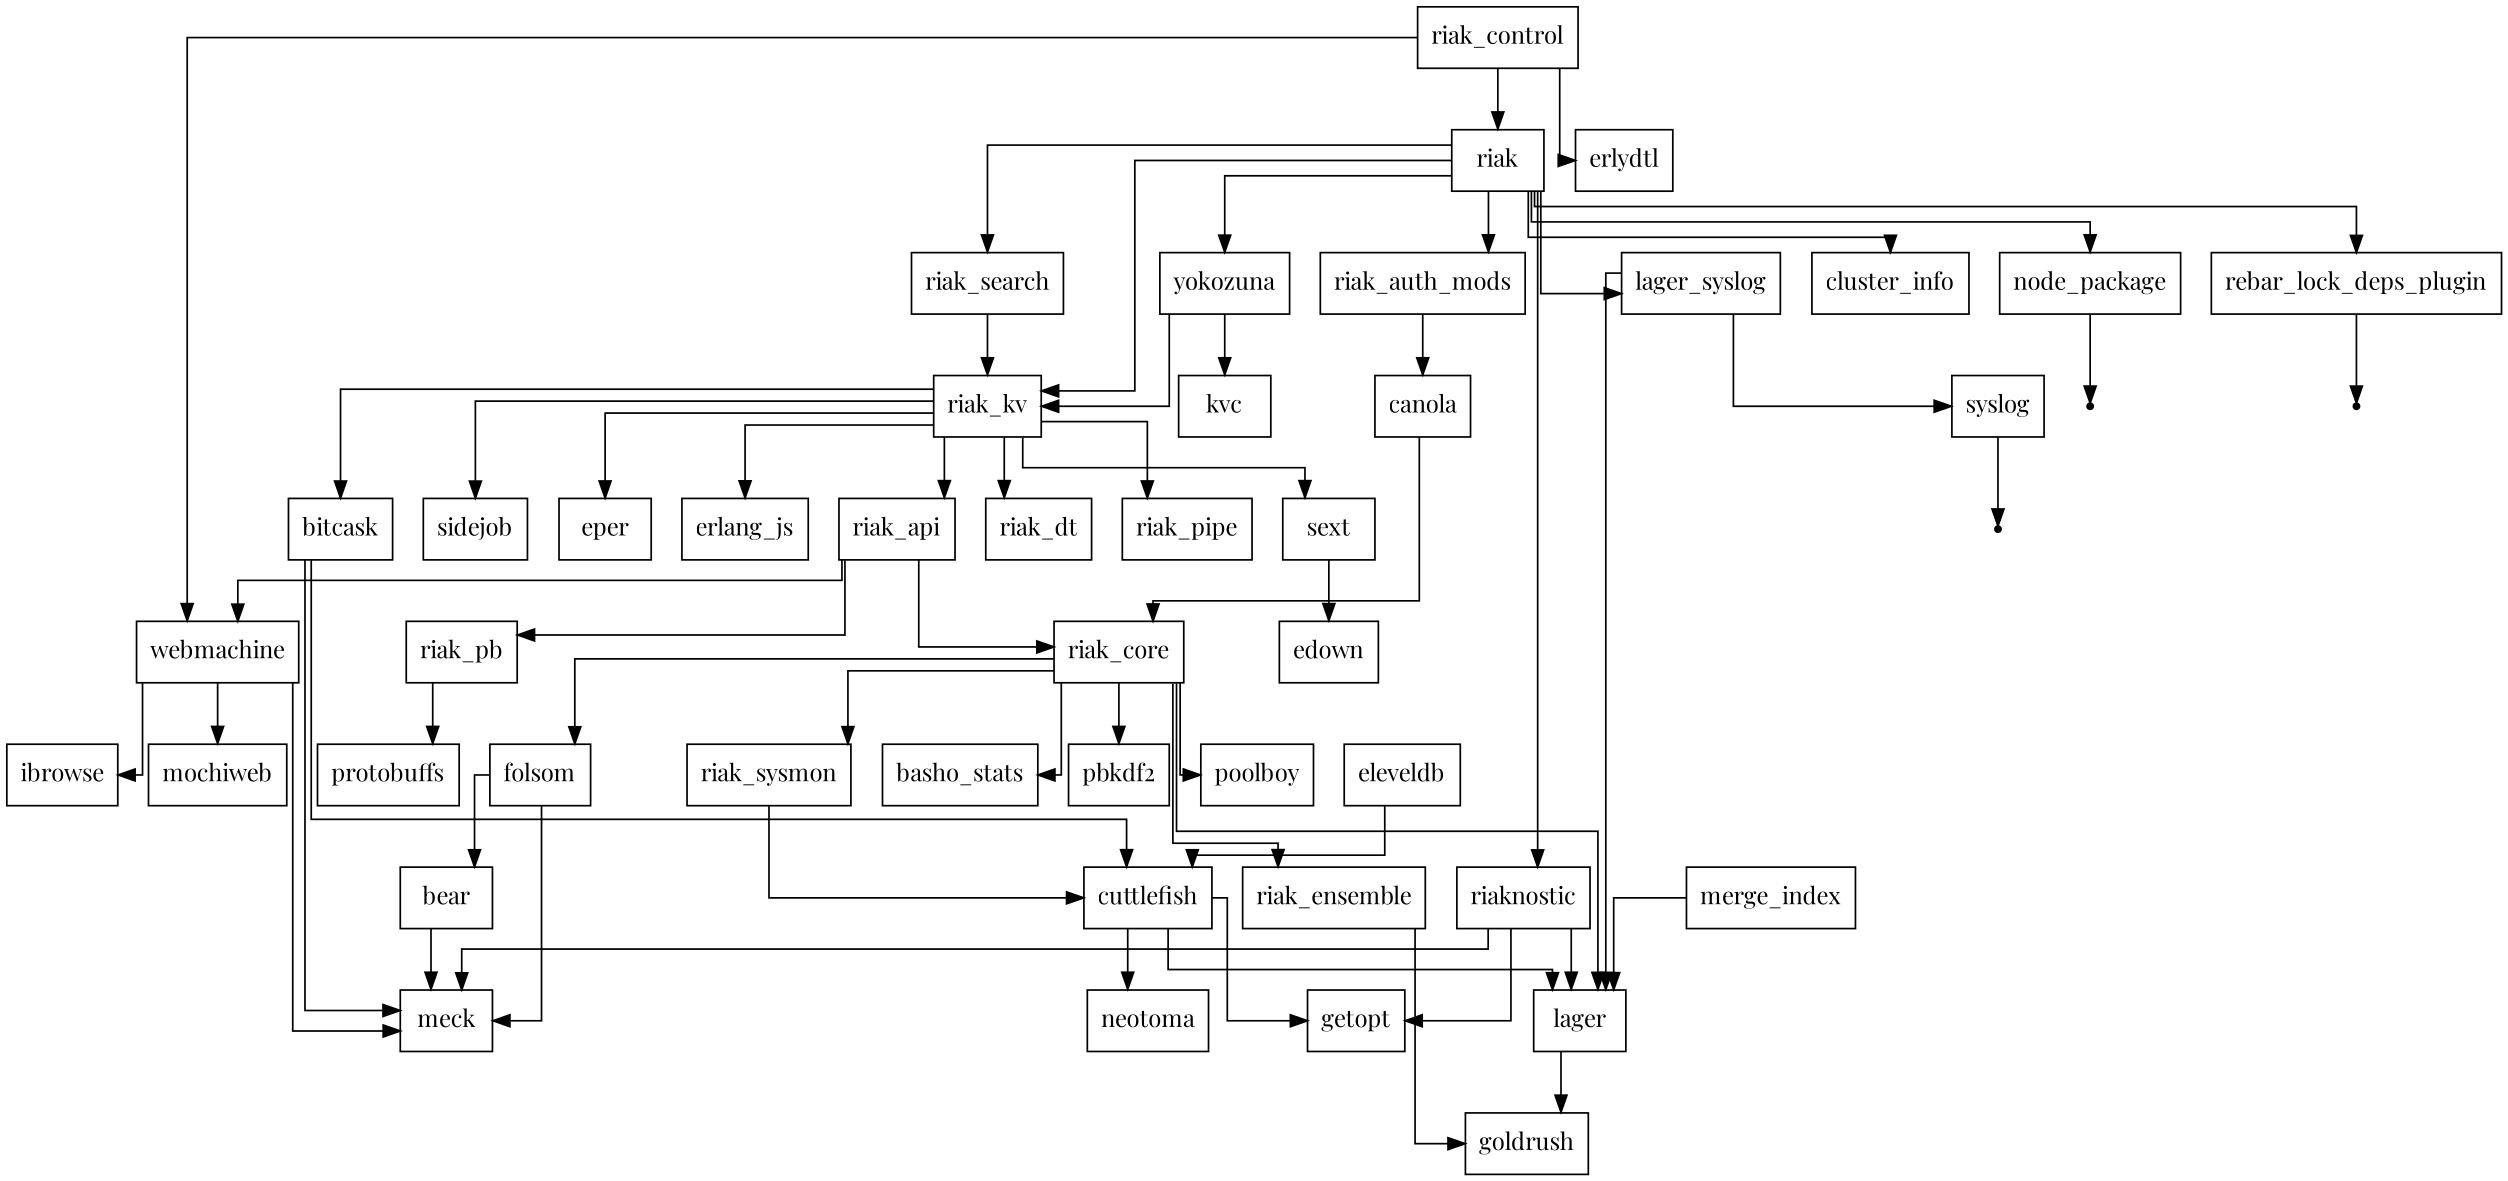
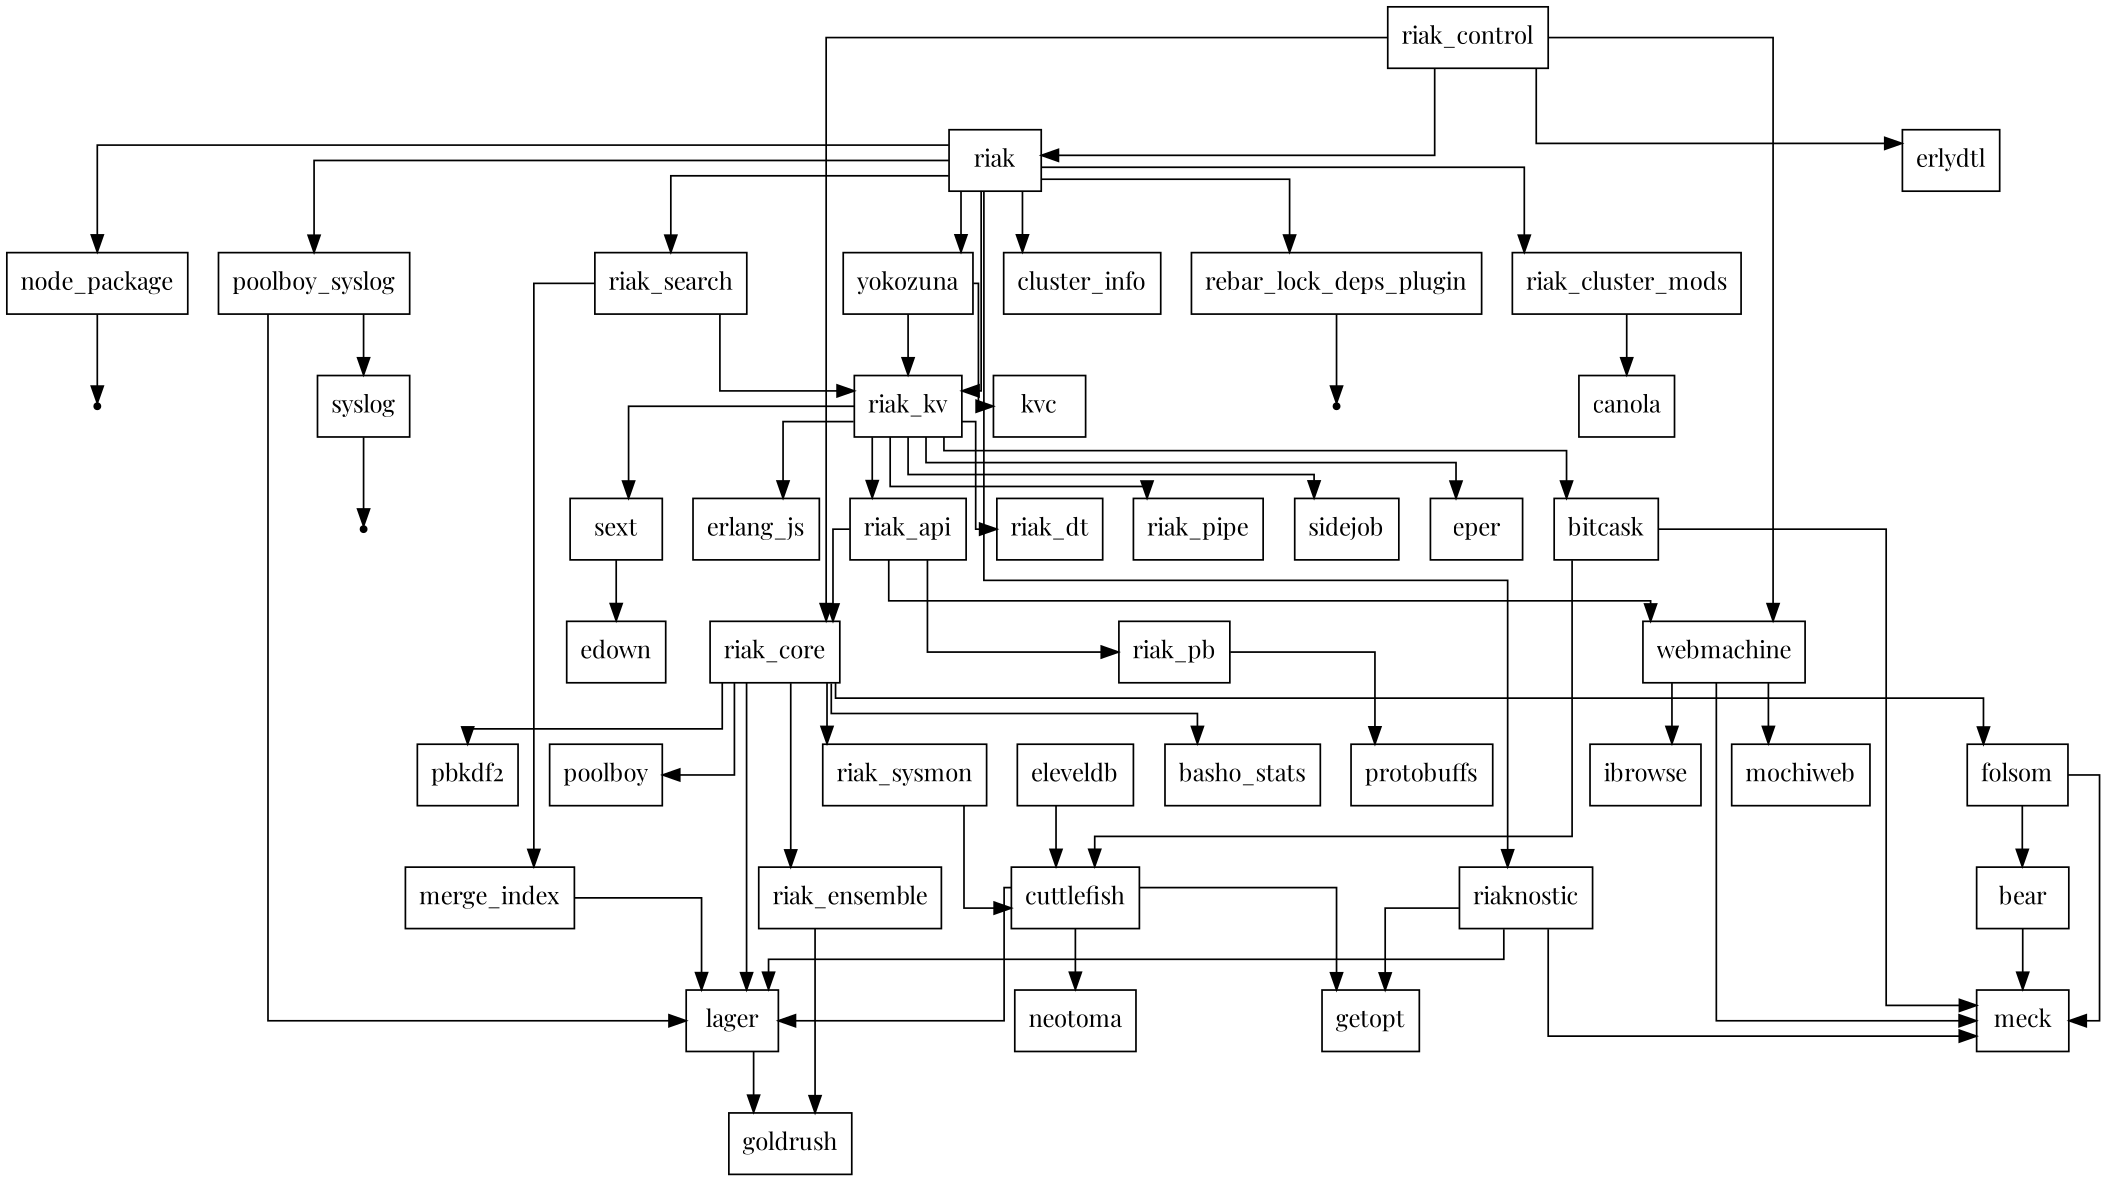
(1423, 283) -> (1627, 283)
(1701, 283) -> (314, 283)
none -> (534, 536)
(1366, 601) -> (826, 40)
